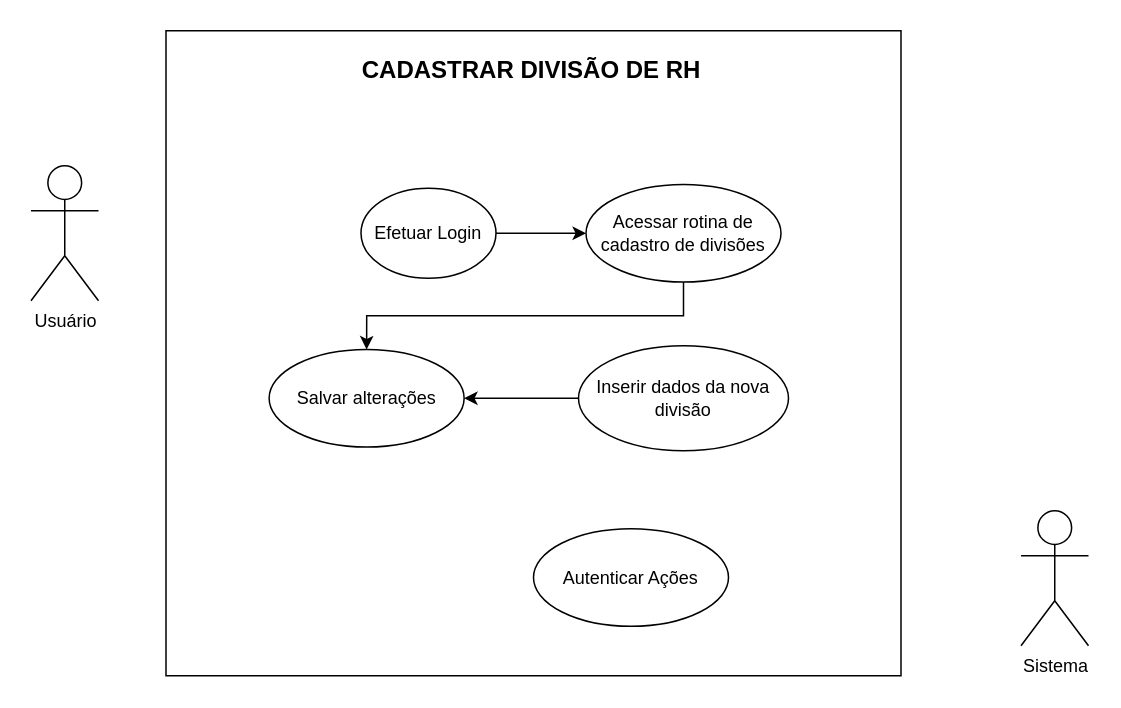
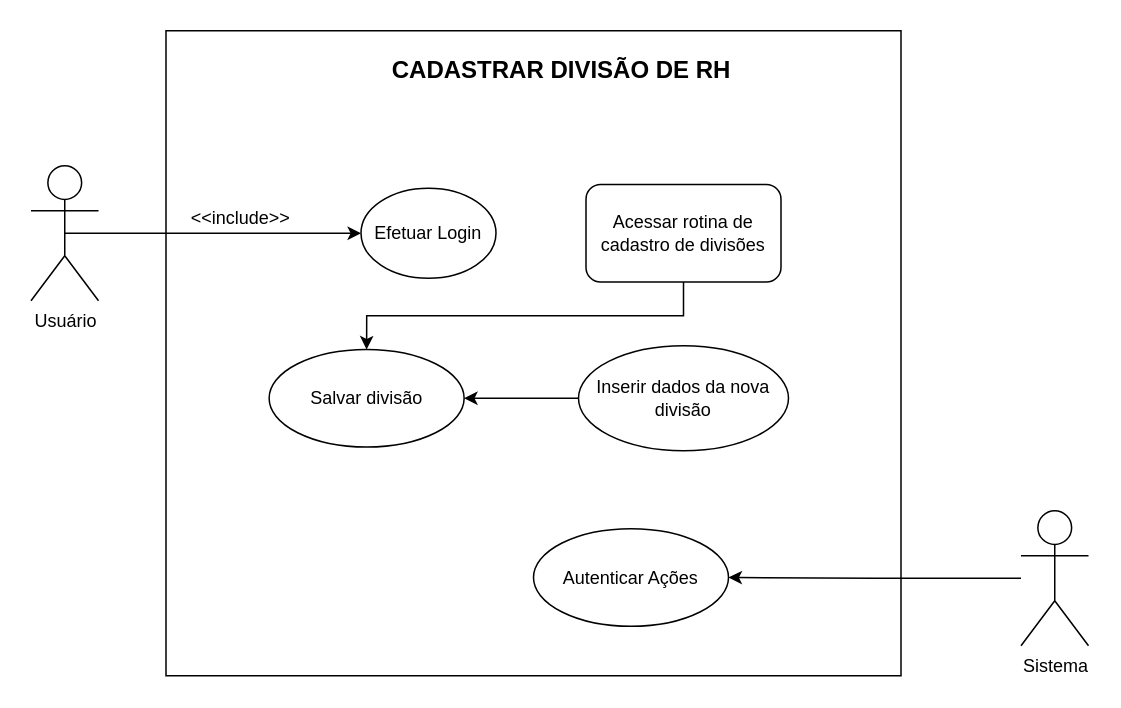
(533, 76) -> (563, 76)
none -> (241, 218)
none -> (209, 233)
(536, 233) -> none
(683, 233) -> (683, 233)
(367, 398) -> (367, 398)
none -> (880, 578)
